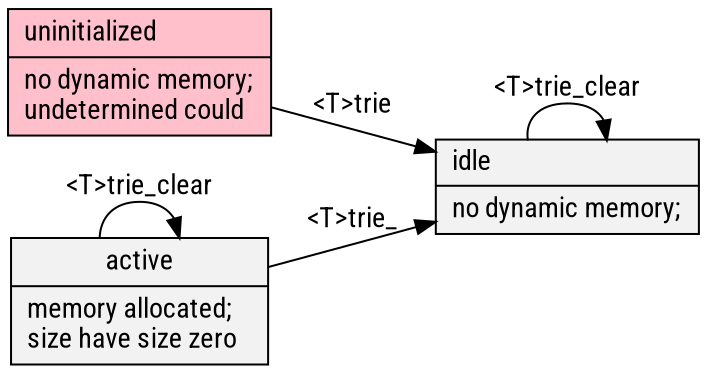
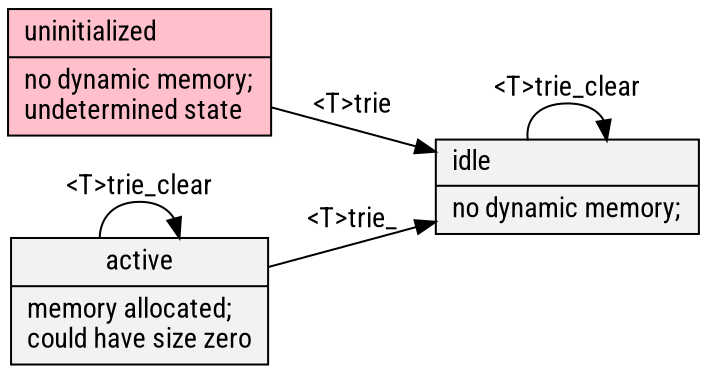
(135, 110) -> (134, 110)
(133, 339) -> (140, 339)
